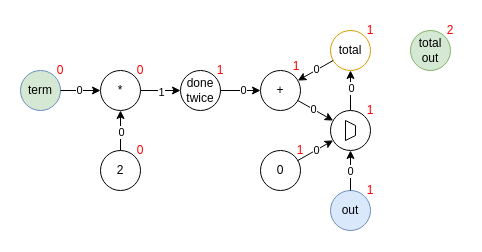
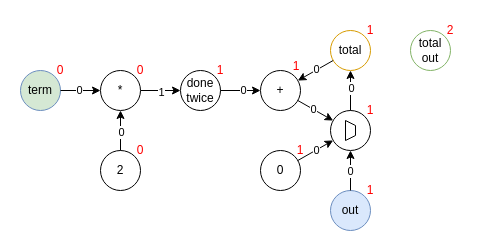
(431, 51) -> (431, 51)
